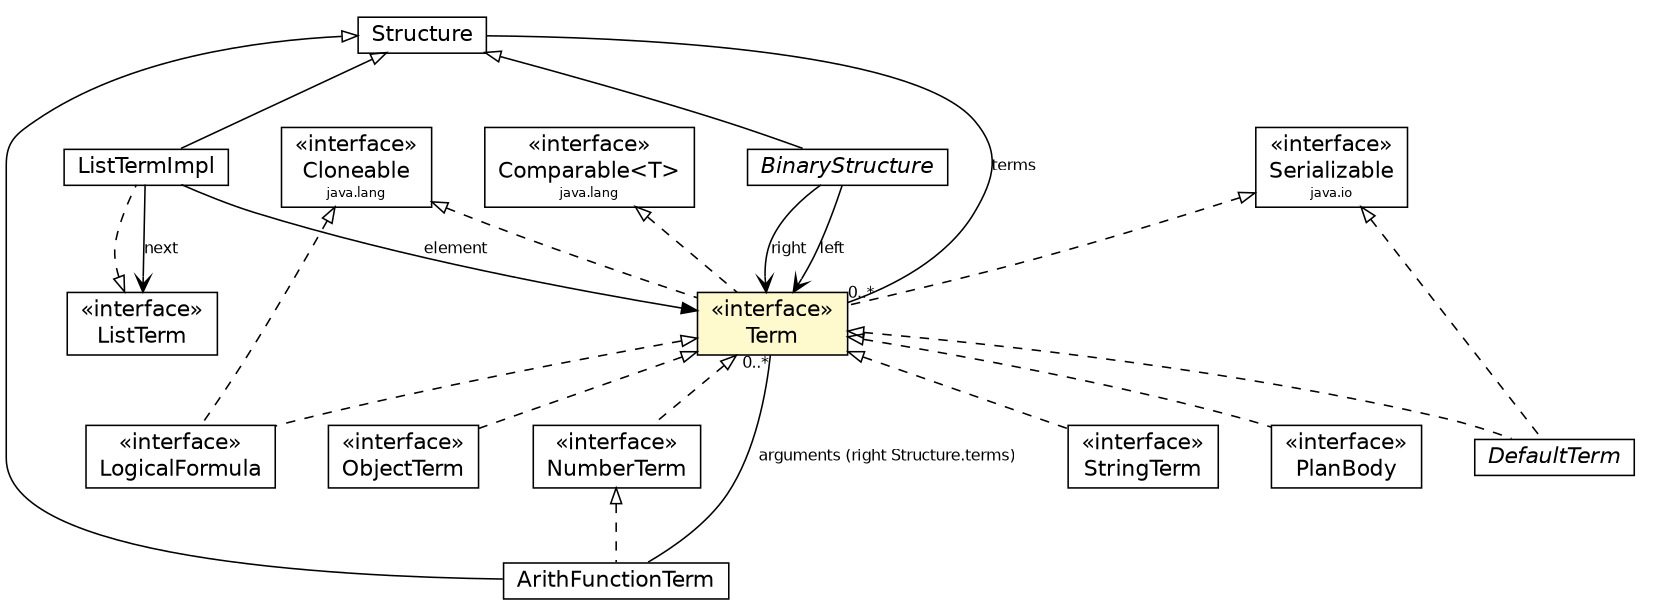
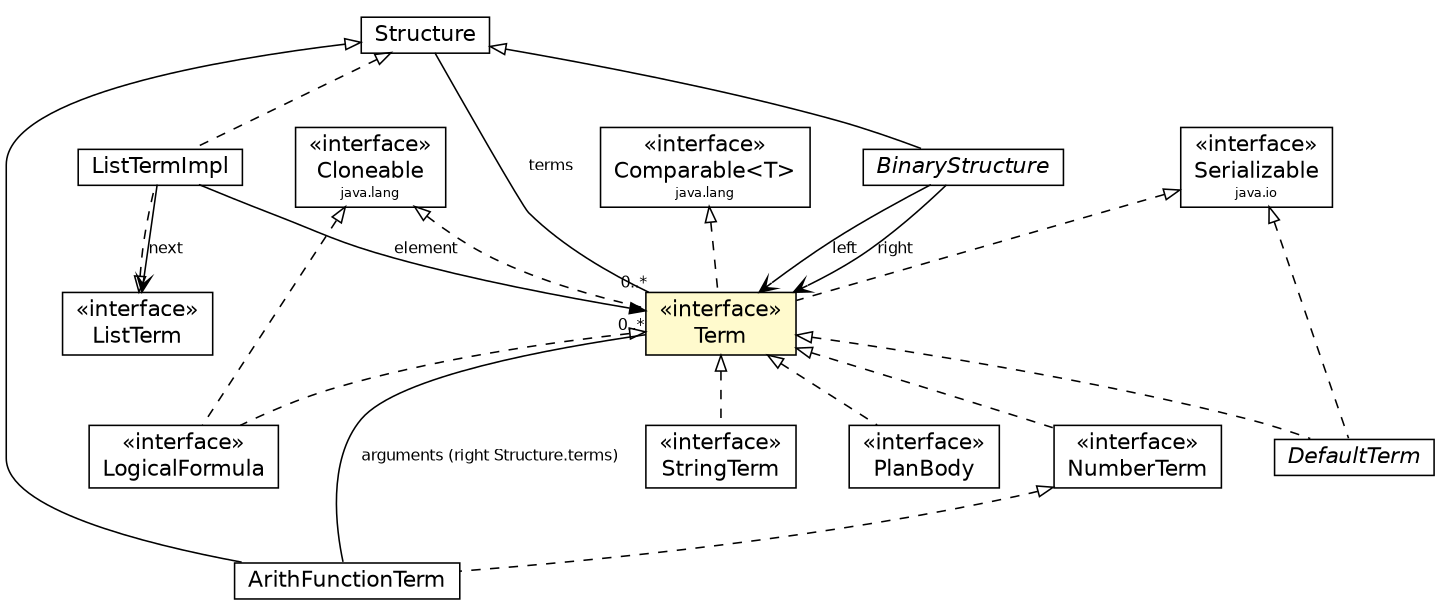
(276, 104) -> (285, 104)
(403, 457) -> none
